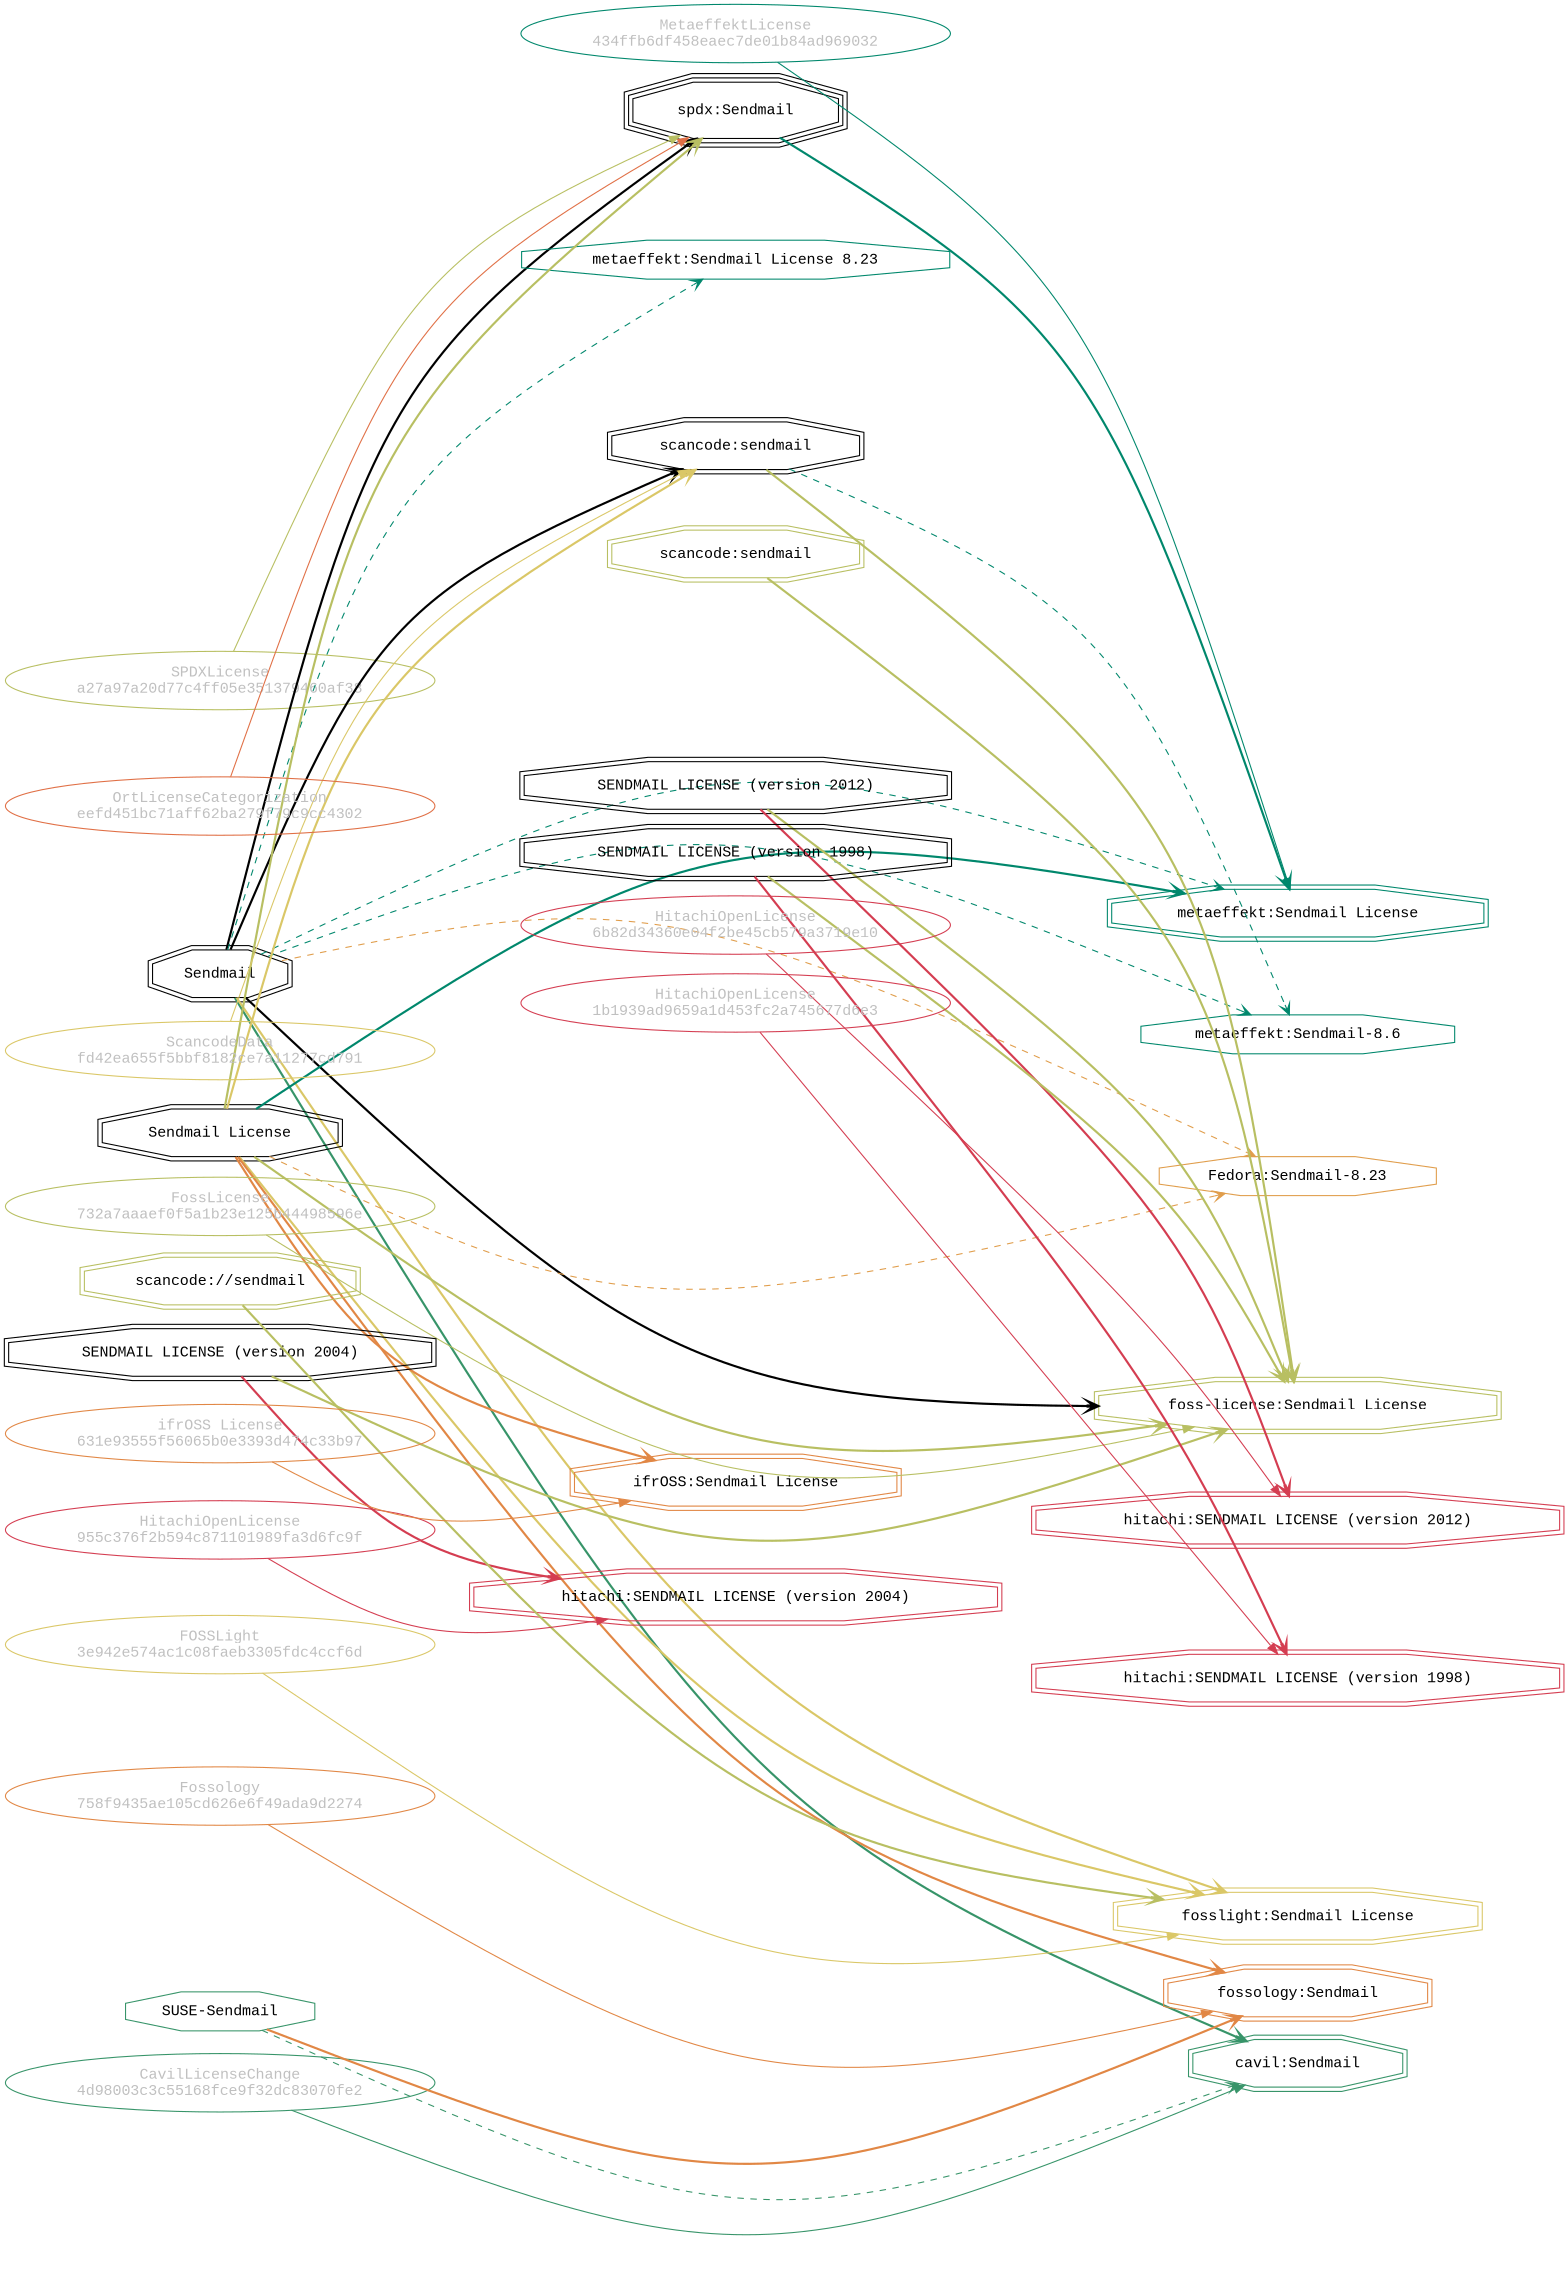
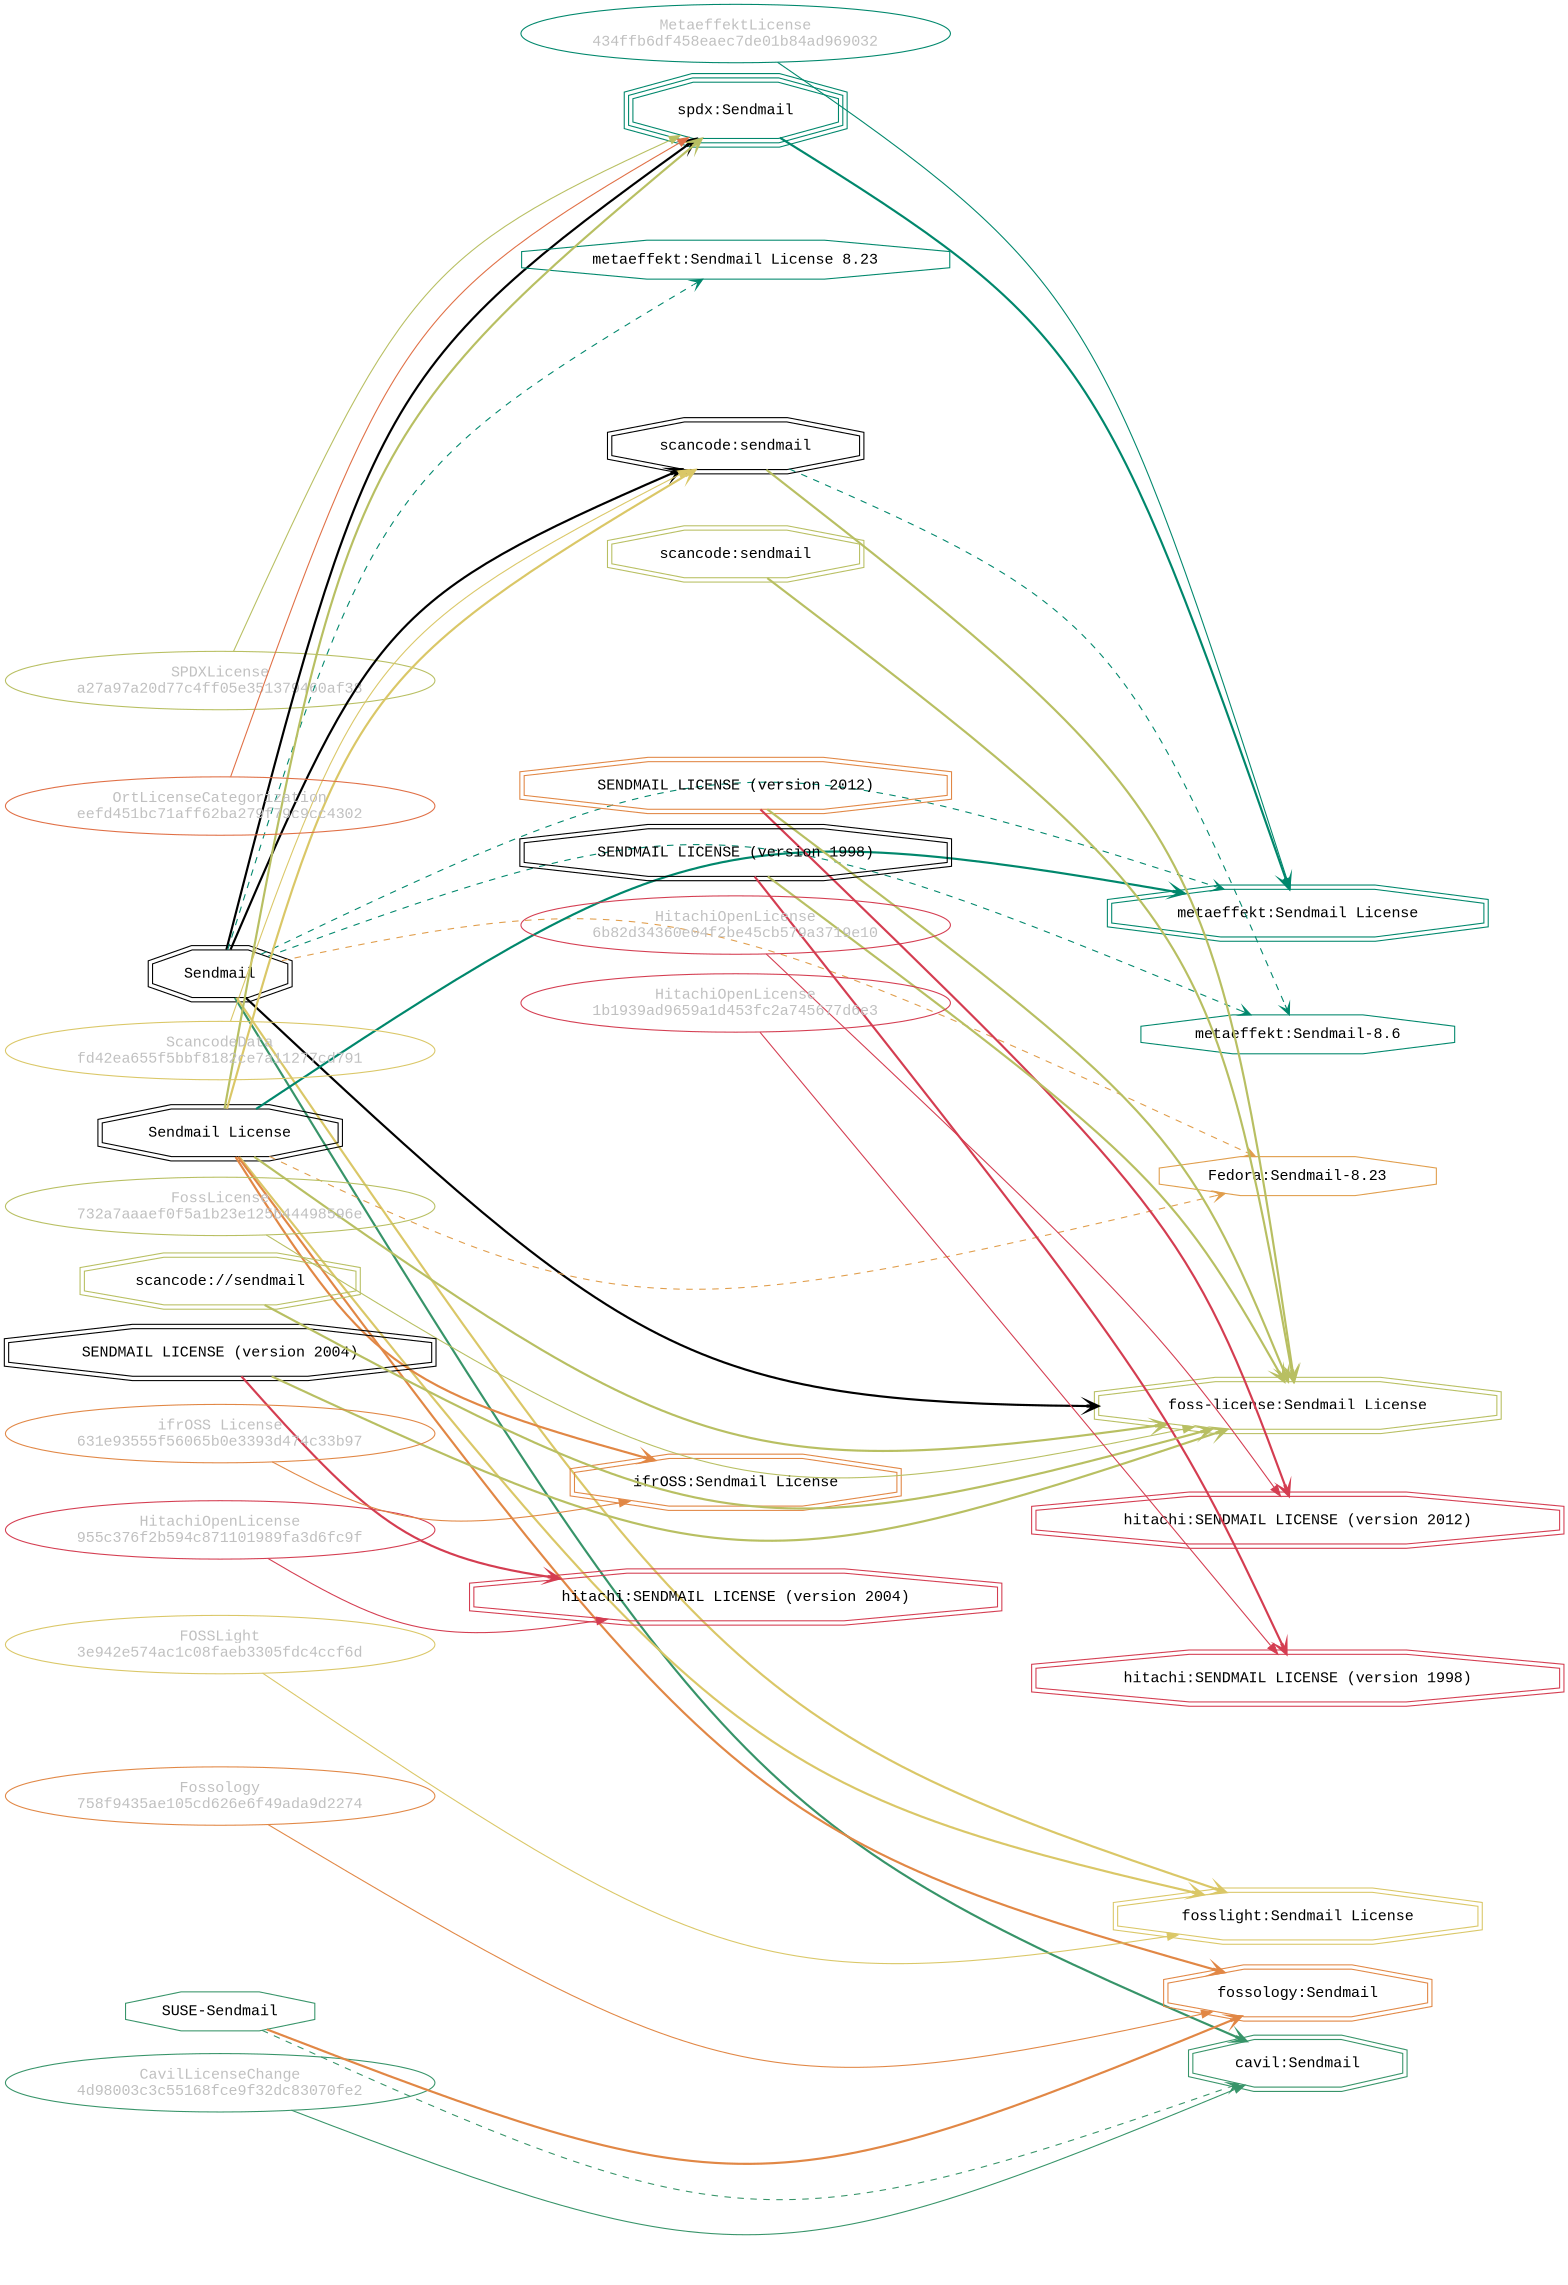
(736, 110) -> (736, 110)
(736, 785) -> (736, 785)
(636, 1703) -> (716, 1500)
